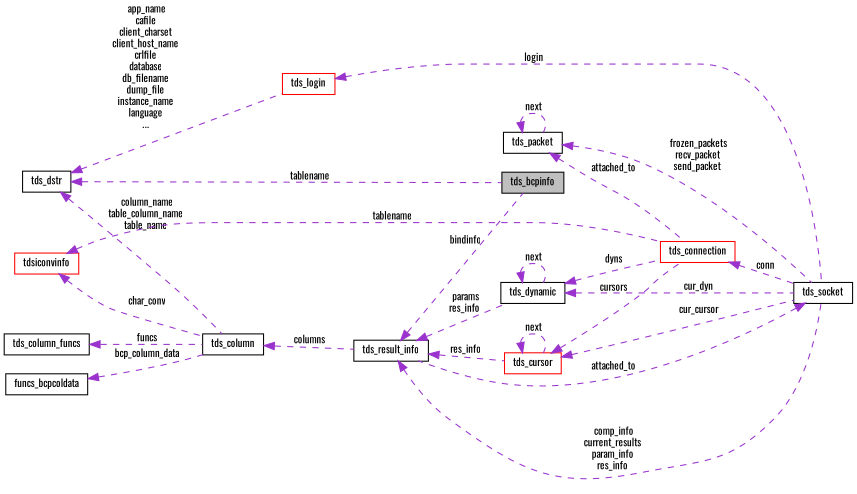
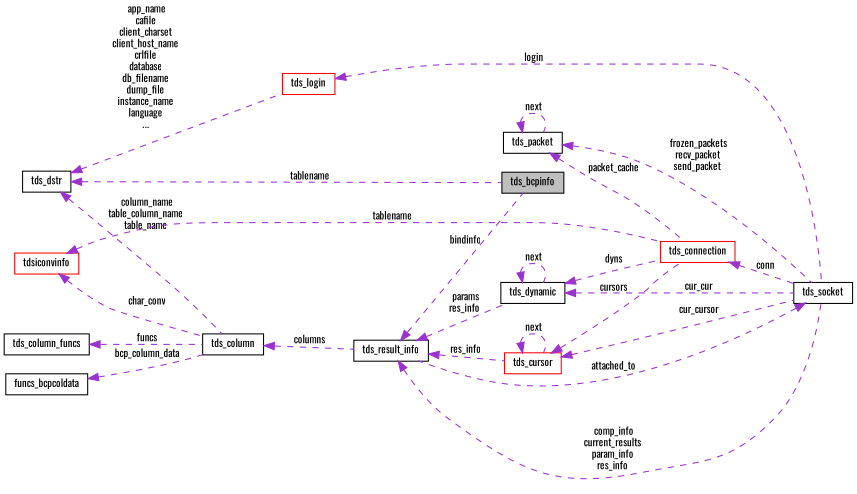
(613, 169) -> (613, 169)
(698, 287) -> (698, 287)
